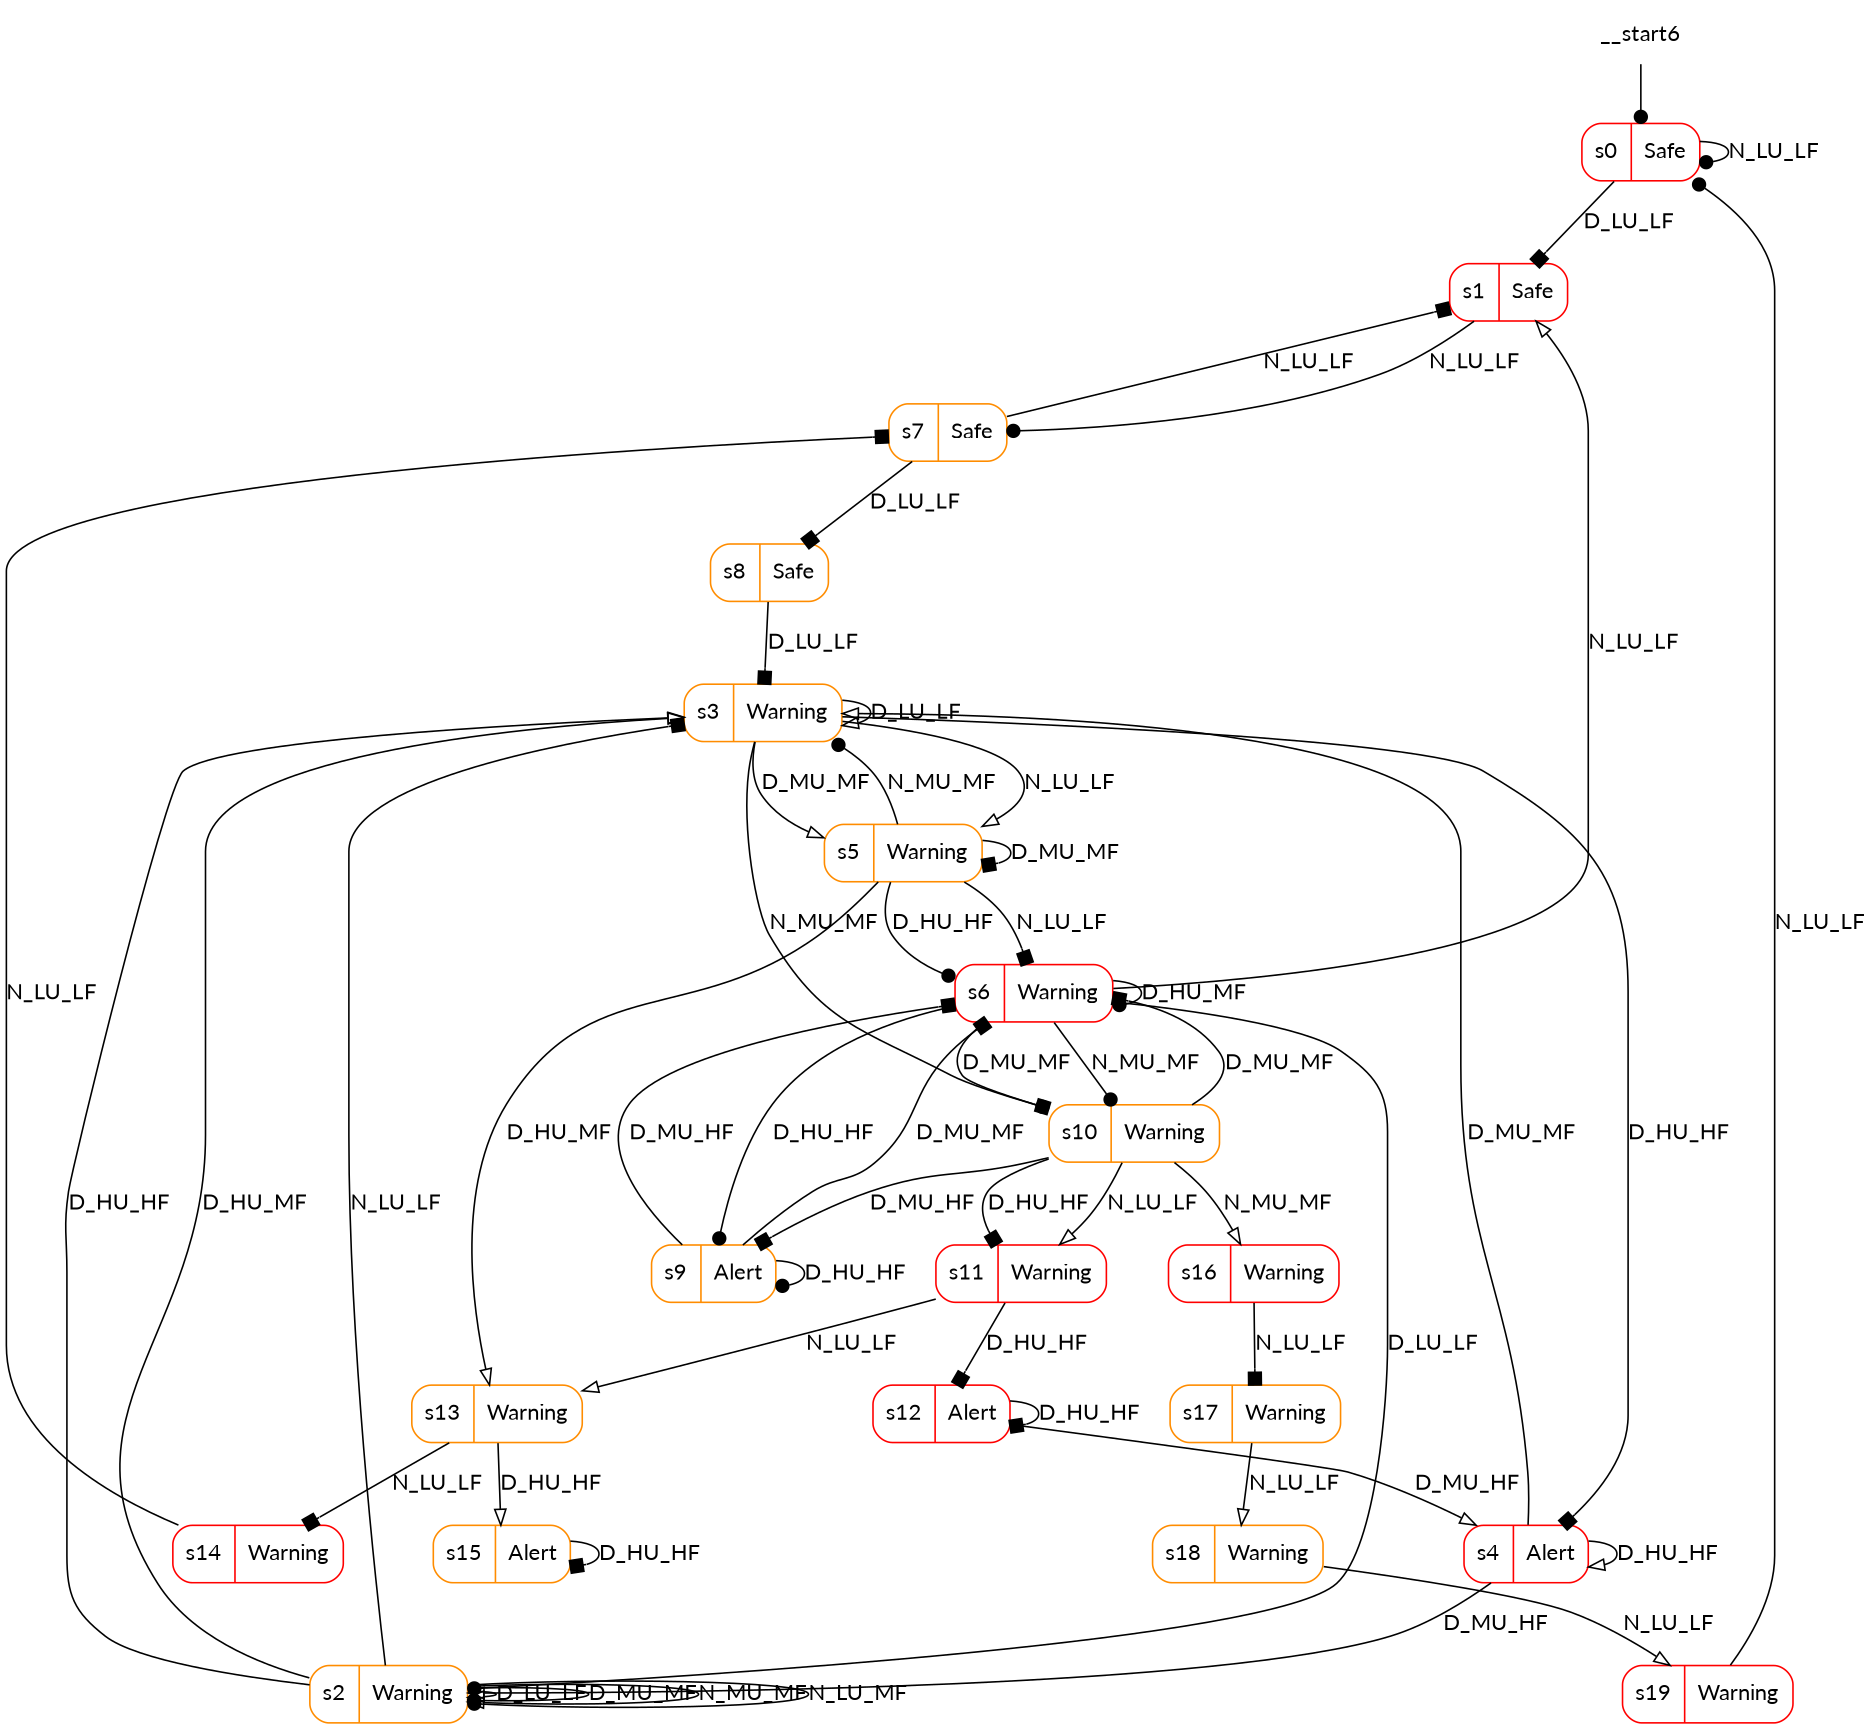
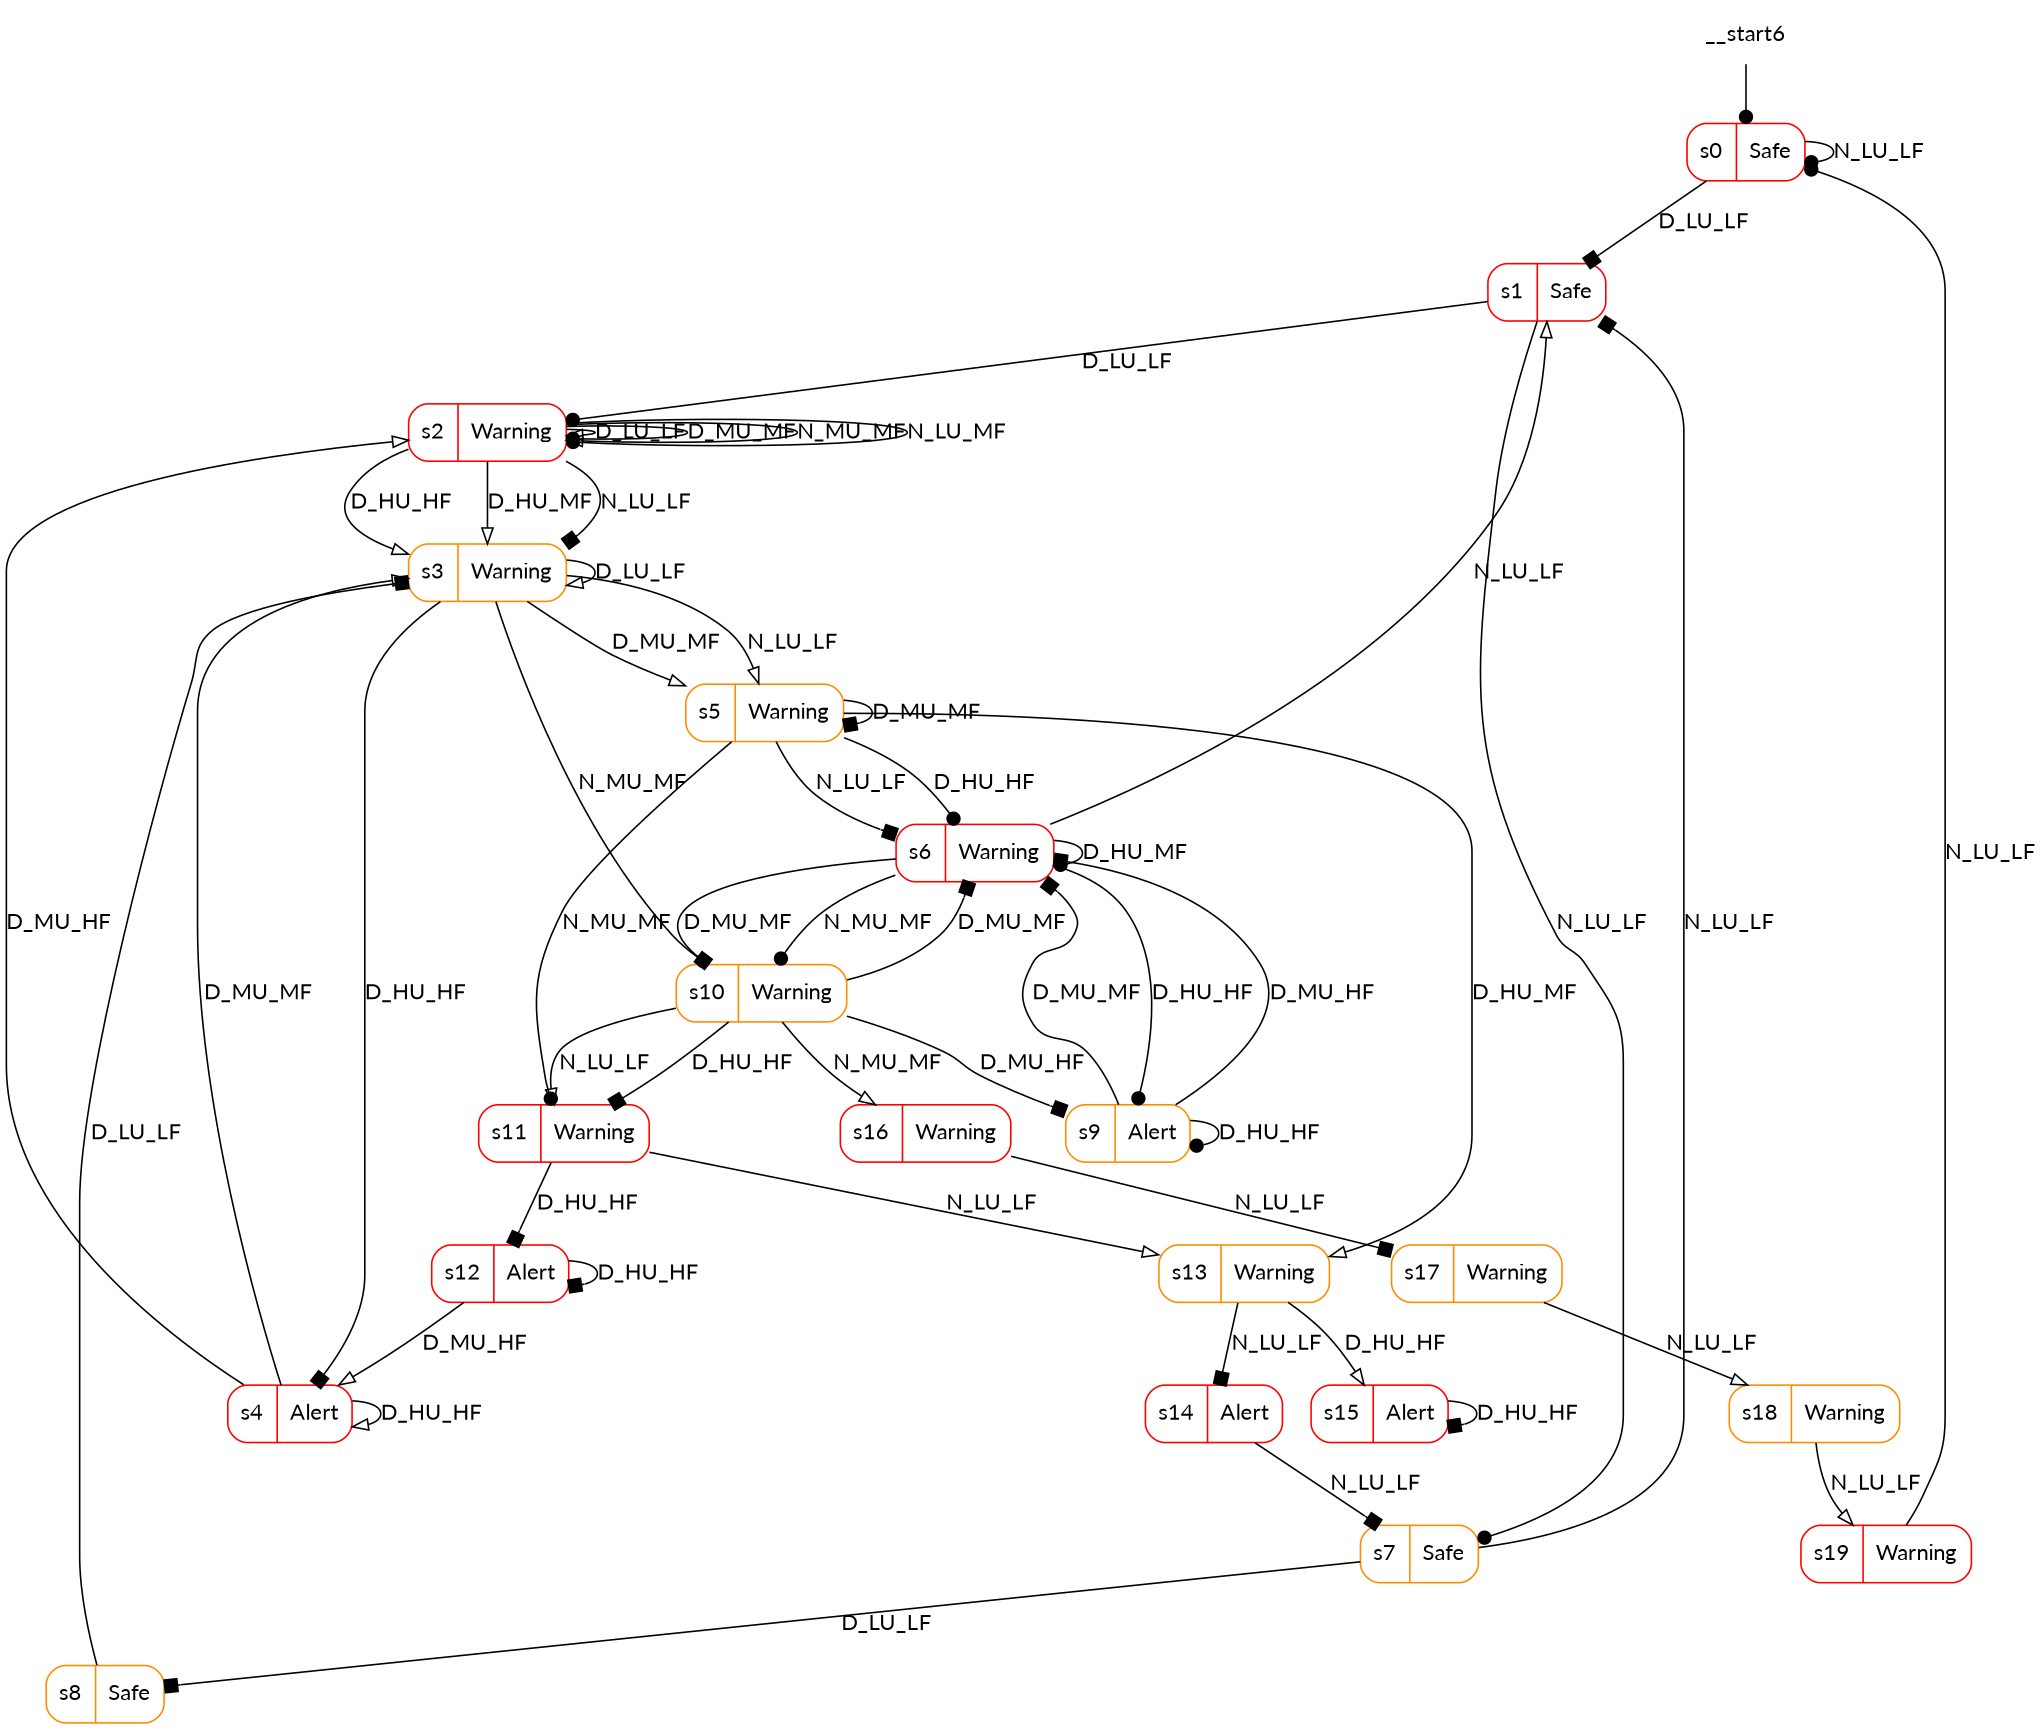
(879, 781) -> (577, 889)
(289, 1553) -> (1245, 1413)
(502, 1554) -> (1380, 1414)
(1304, 1598) -> (1034, 360)
(389, 1694) -> (487, 433)
